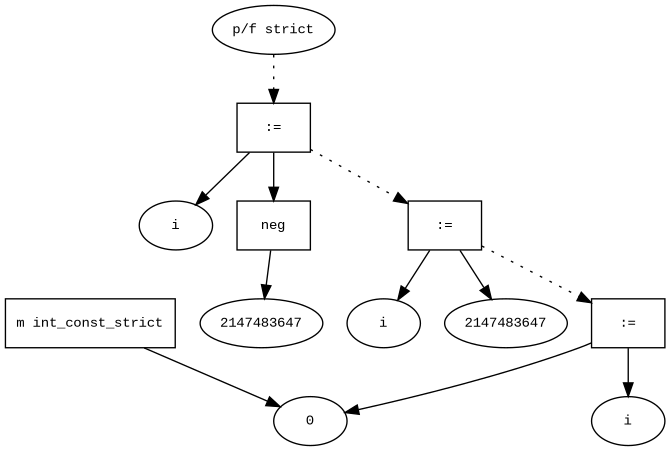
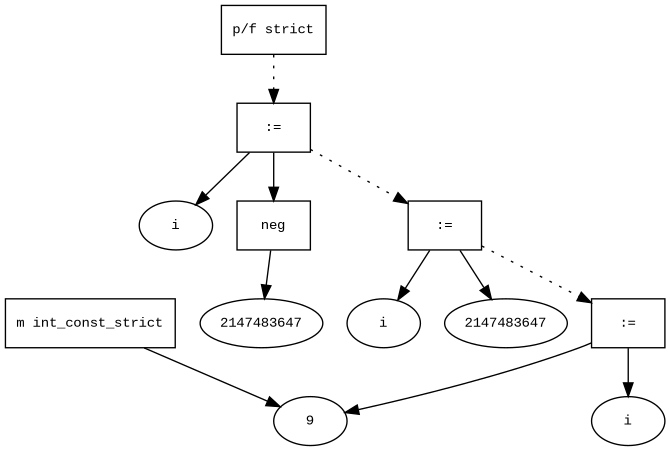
(274, 30) -> (274, 30)
(310, 421) -> (310, 421)
